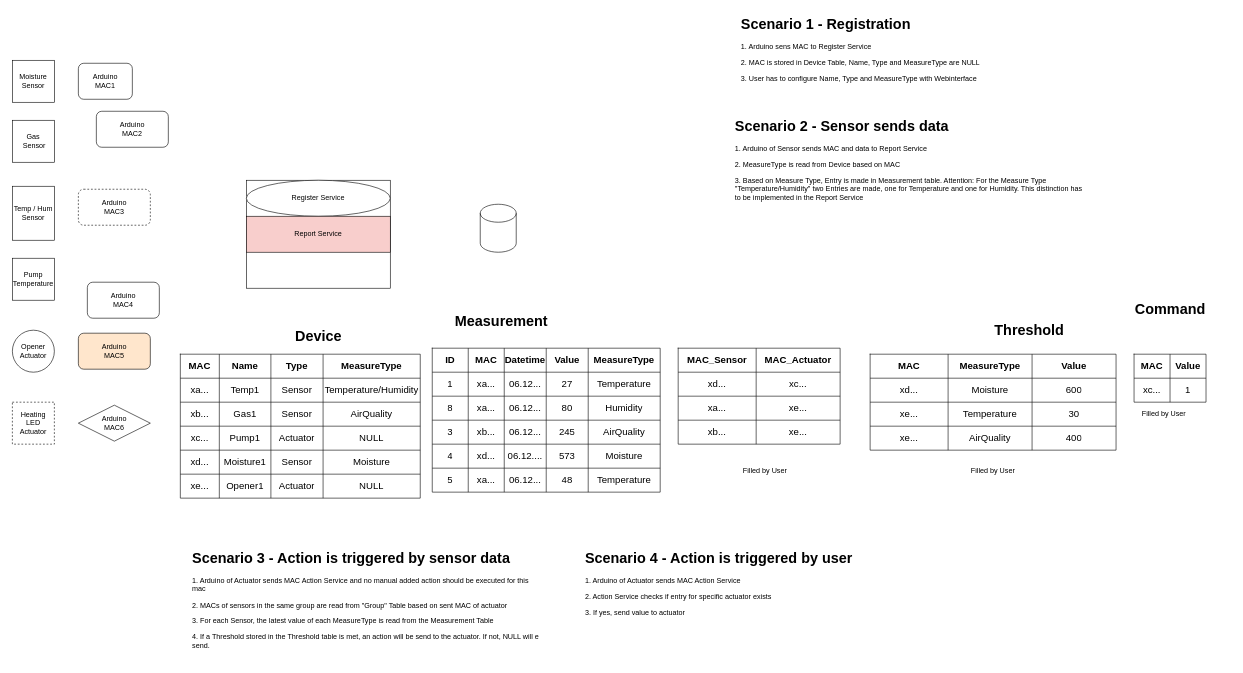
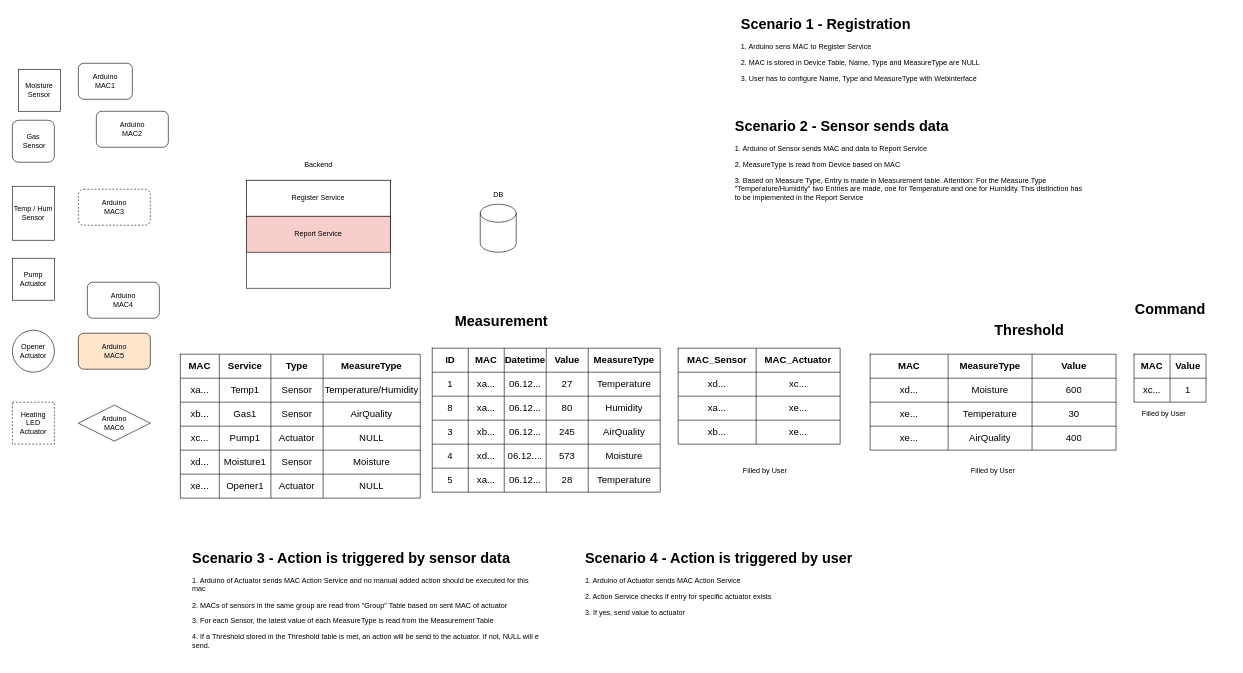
(33, 81) -> (39, 90)
(33, 141) -> (33, 141)
none -> (318, 165)
none -> (498, 195)
(318, 198) -> (318, 198)
(33, 279) -> (33, 279)
(318, 336) -> none
(245, 366) -> (245, 366)
(567, 480) -> (567, 480)
